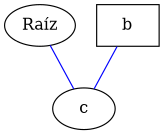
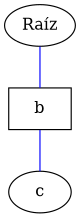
(62, 67) -> (40, 67)
